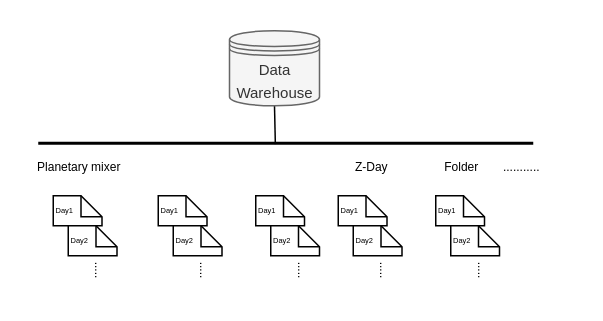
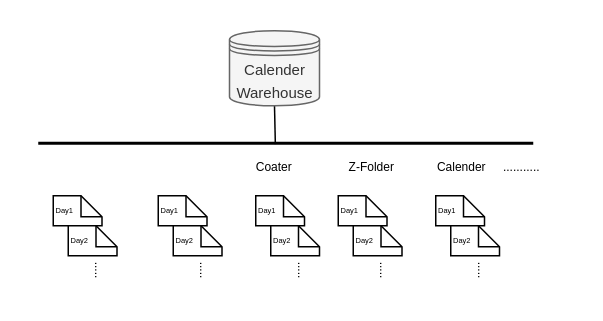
(275, 80) -> (275, 80)
(80, 166) -> none
none -> (275, 166)
(372, 166) -> (372, 166)
(462, 166) -> (462, 166)
